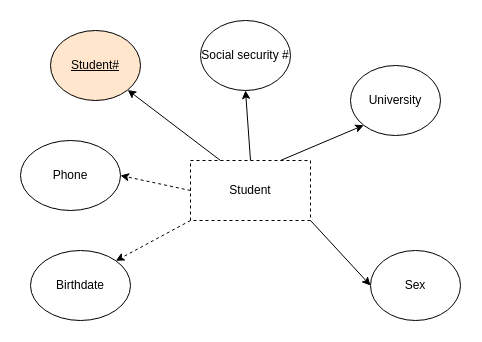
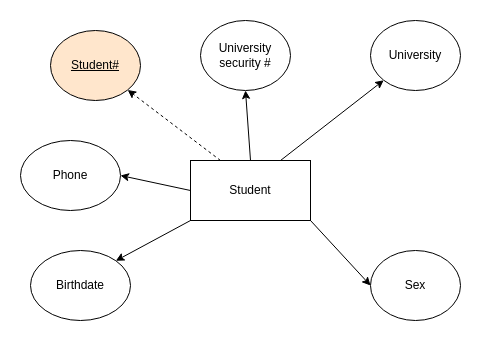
(246, 56) -> (246, 56)
(396, 101) -> (416, 56)
(177, 127) -> (177, 127)
(159, 184) -> (159, 184)
(251, 191) -> (251, 191)
(156, 239) -> (156, 239)
